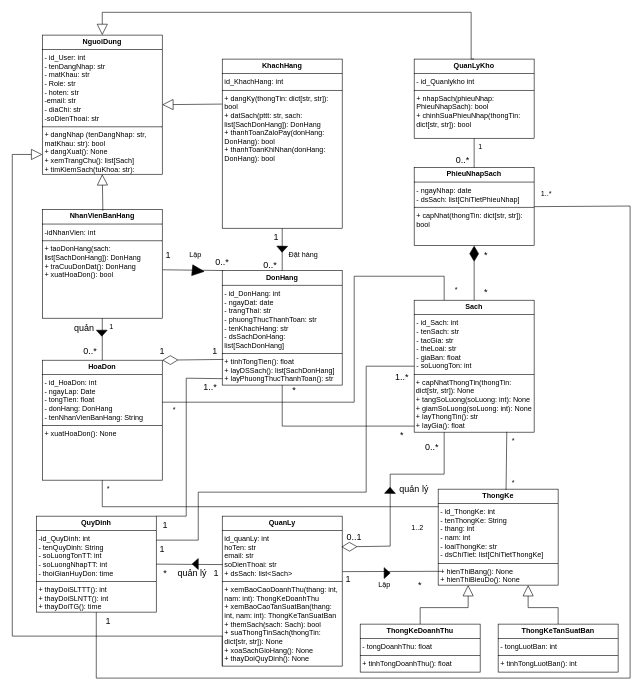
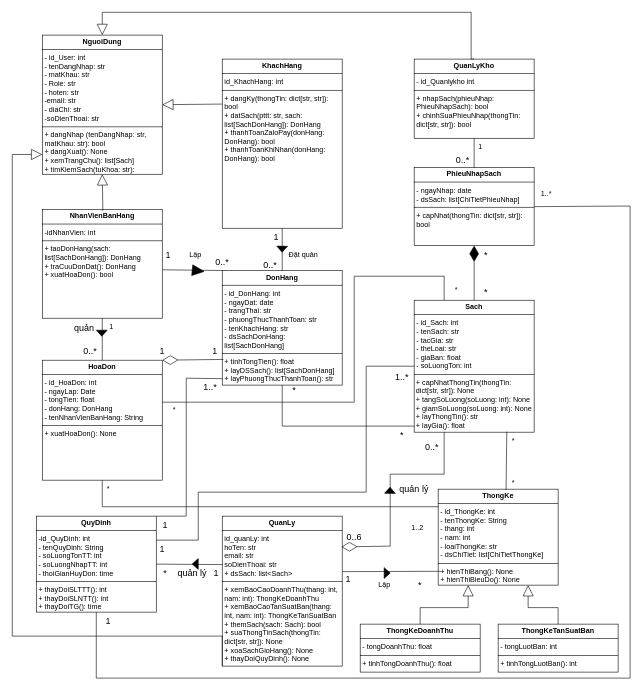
(304, 255) -> (304, 255)
(354, 537) -> (354, 537)
